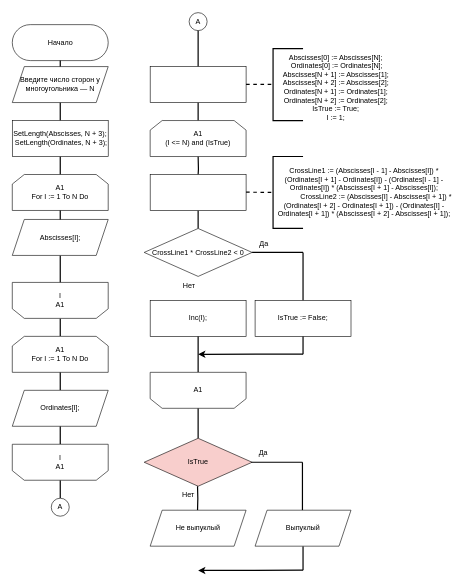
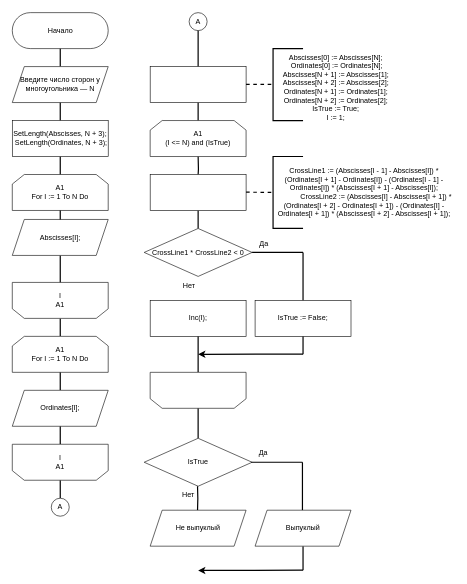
(60, 42) -> (60, 30)
(198, 390) -> none
(198, 462) -> (198, 462)
